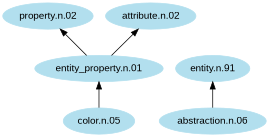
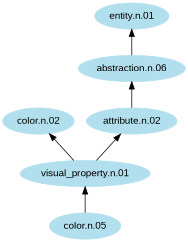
(48, 16) -> (38, 121)
(99, 69) -> (85, 174)
(213, 69) -> (132, 16)
none -> (132, 98)
